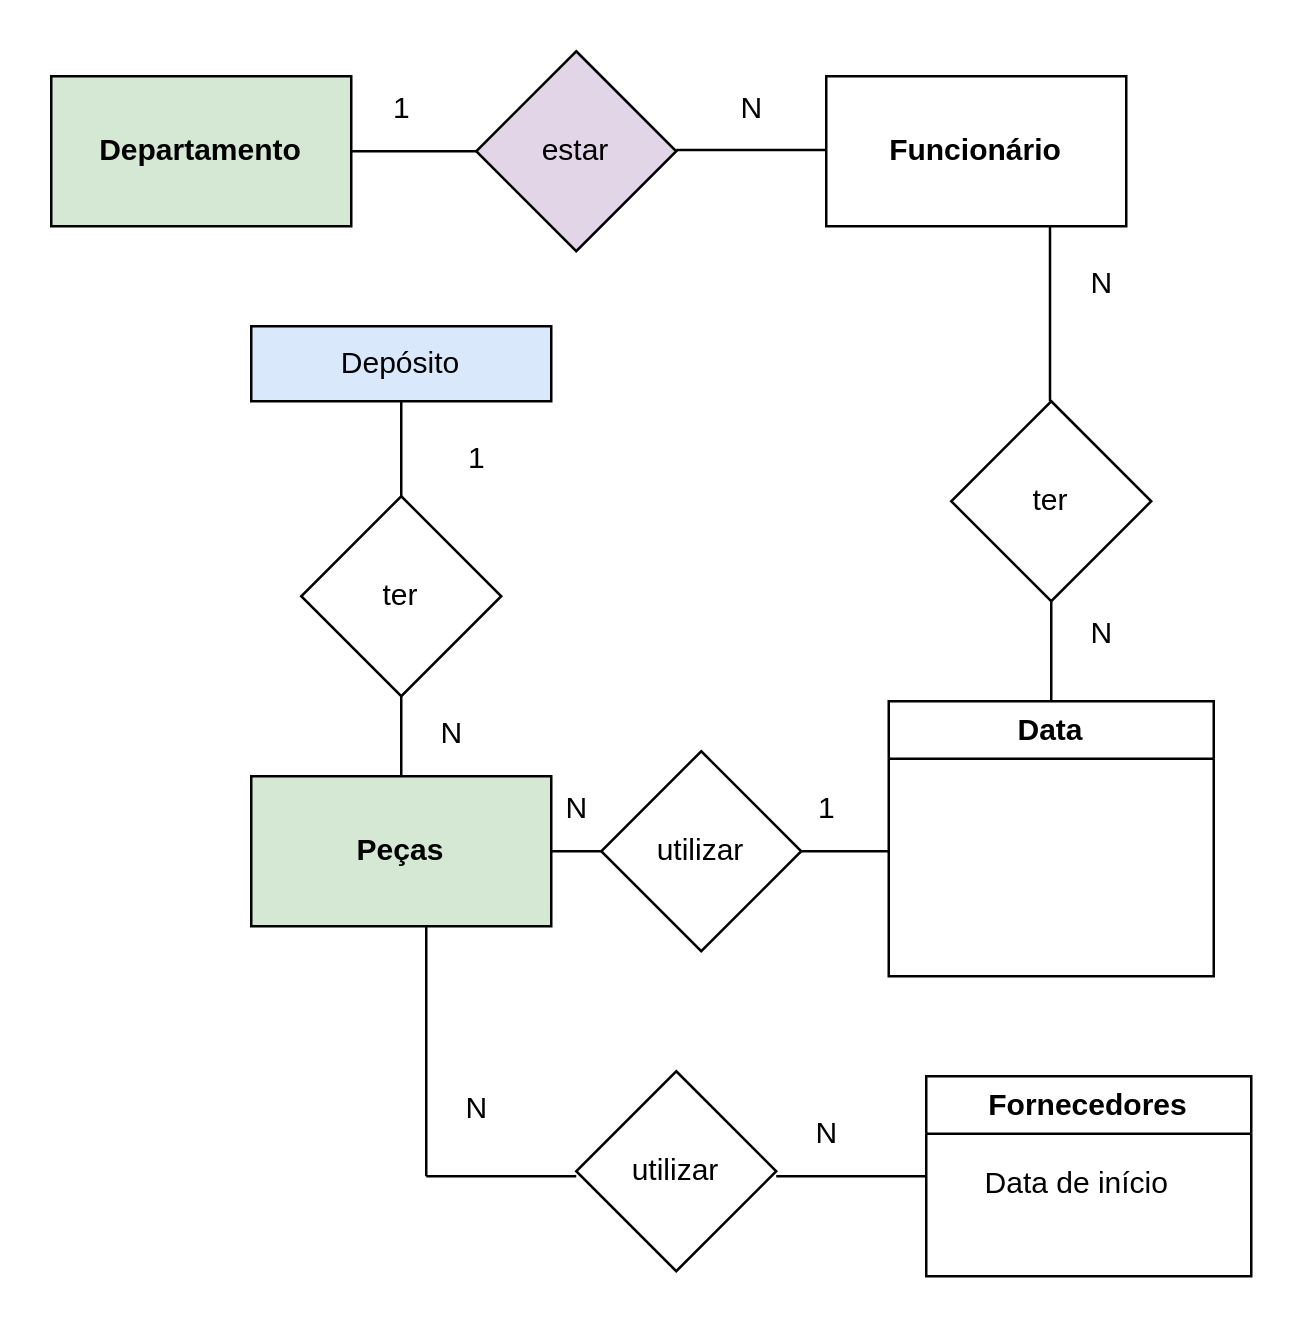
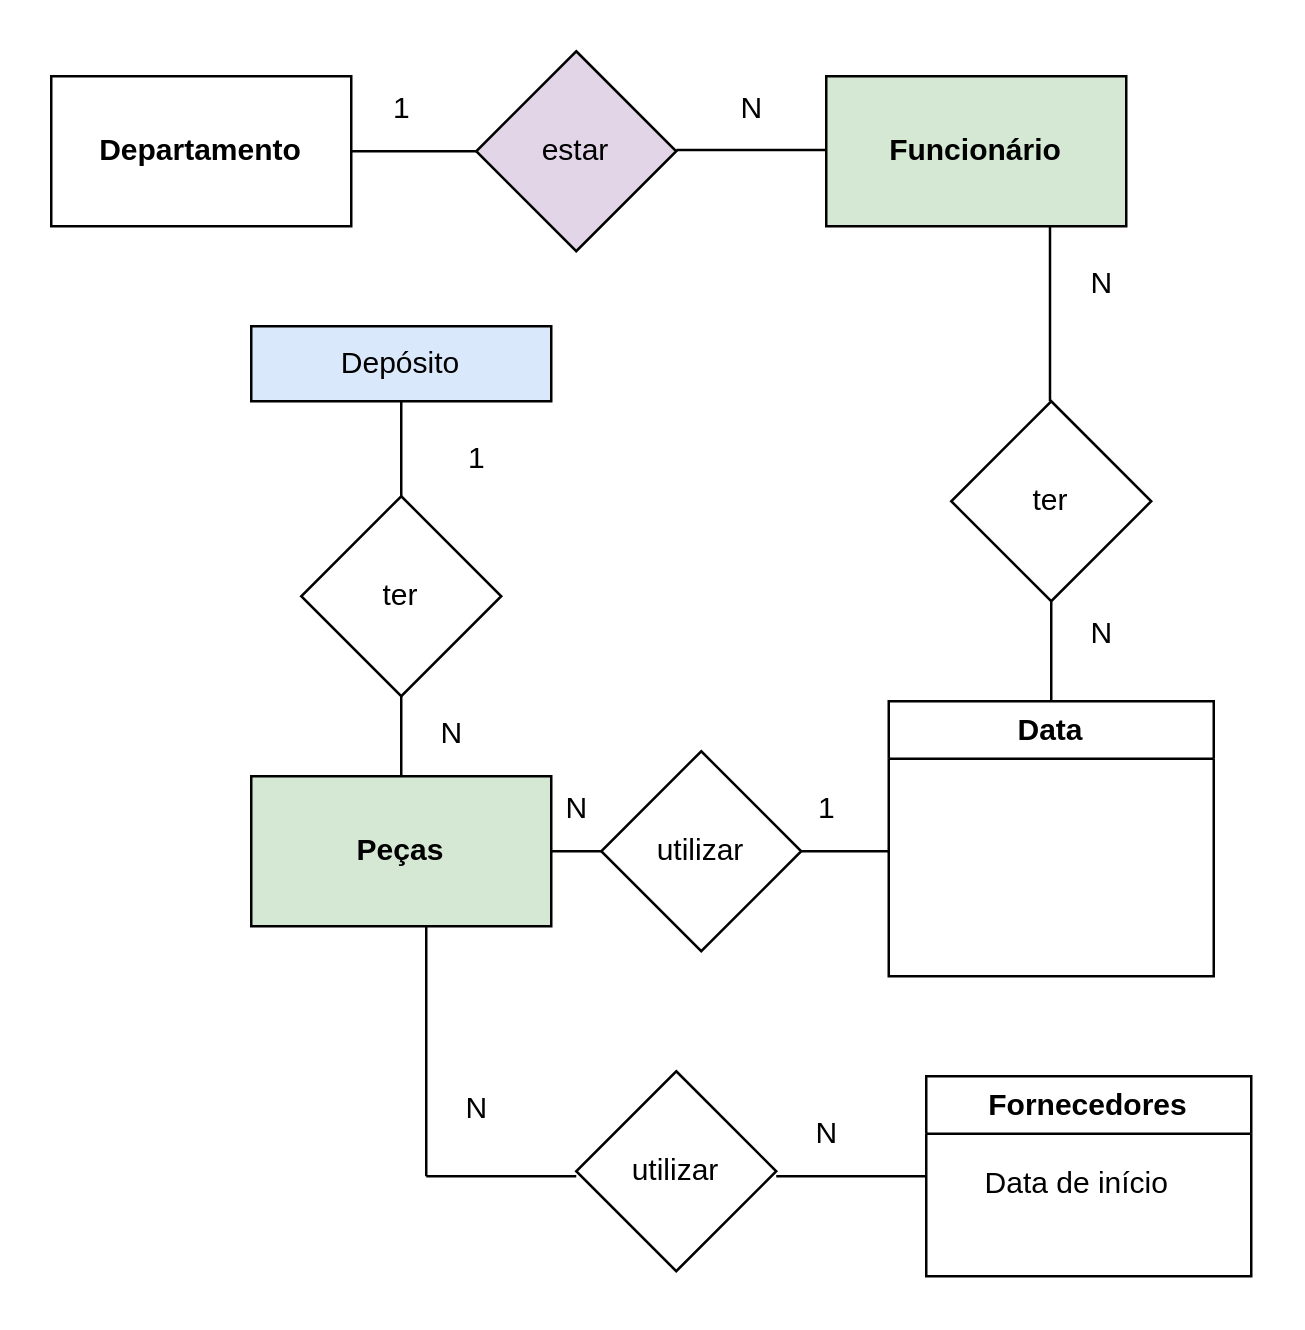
(201, 151) -> (201, 151)
(976, 151) -> (976, 151)
